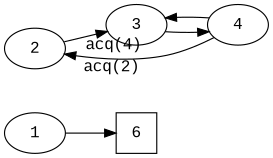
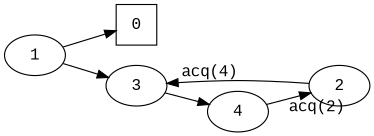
(193, 17) -> (80, 69)
(136, 133) -> (136, 25)
